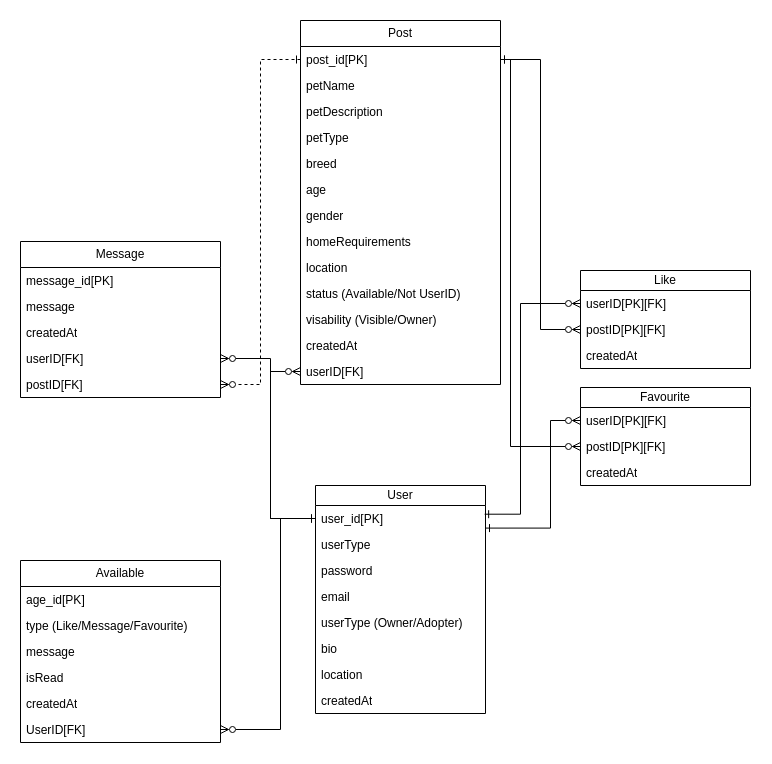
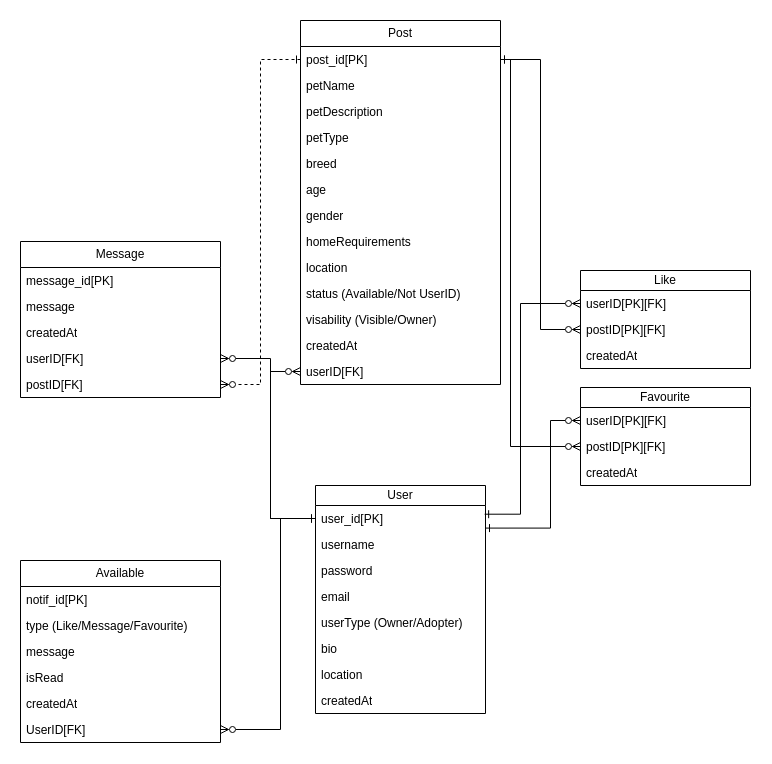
(348, 546) -> (348, 546)
(59, 601) -> (64, 601)
